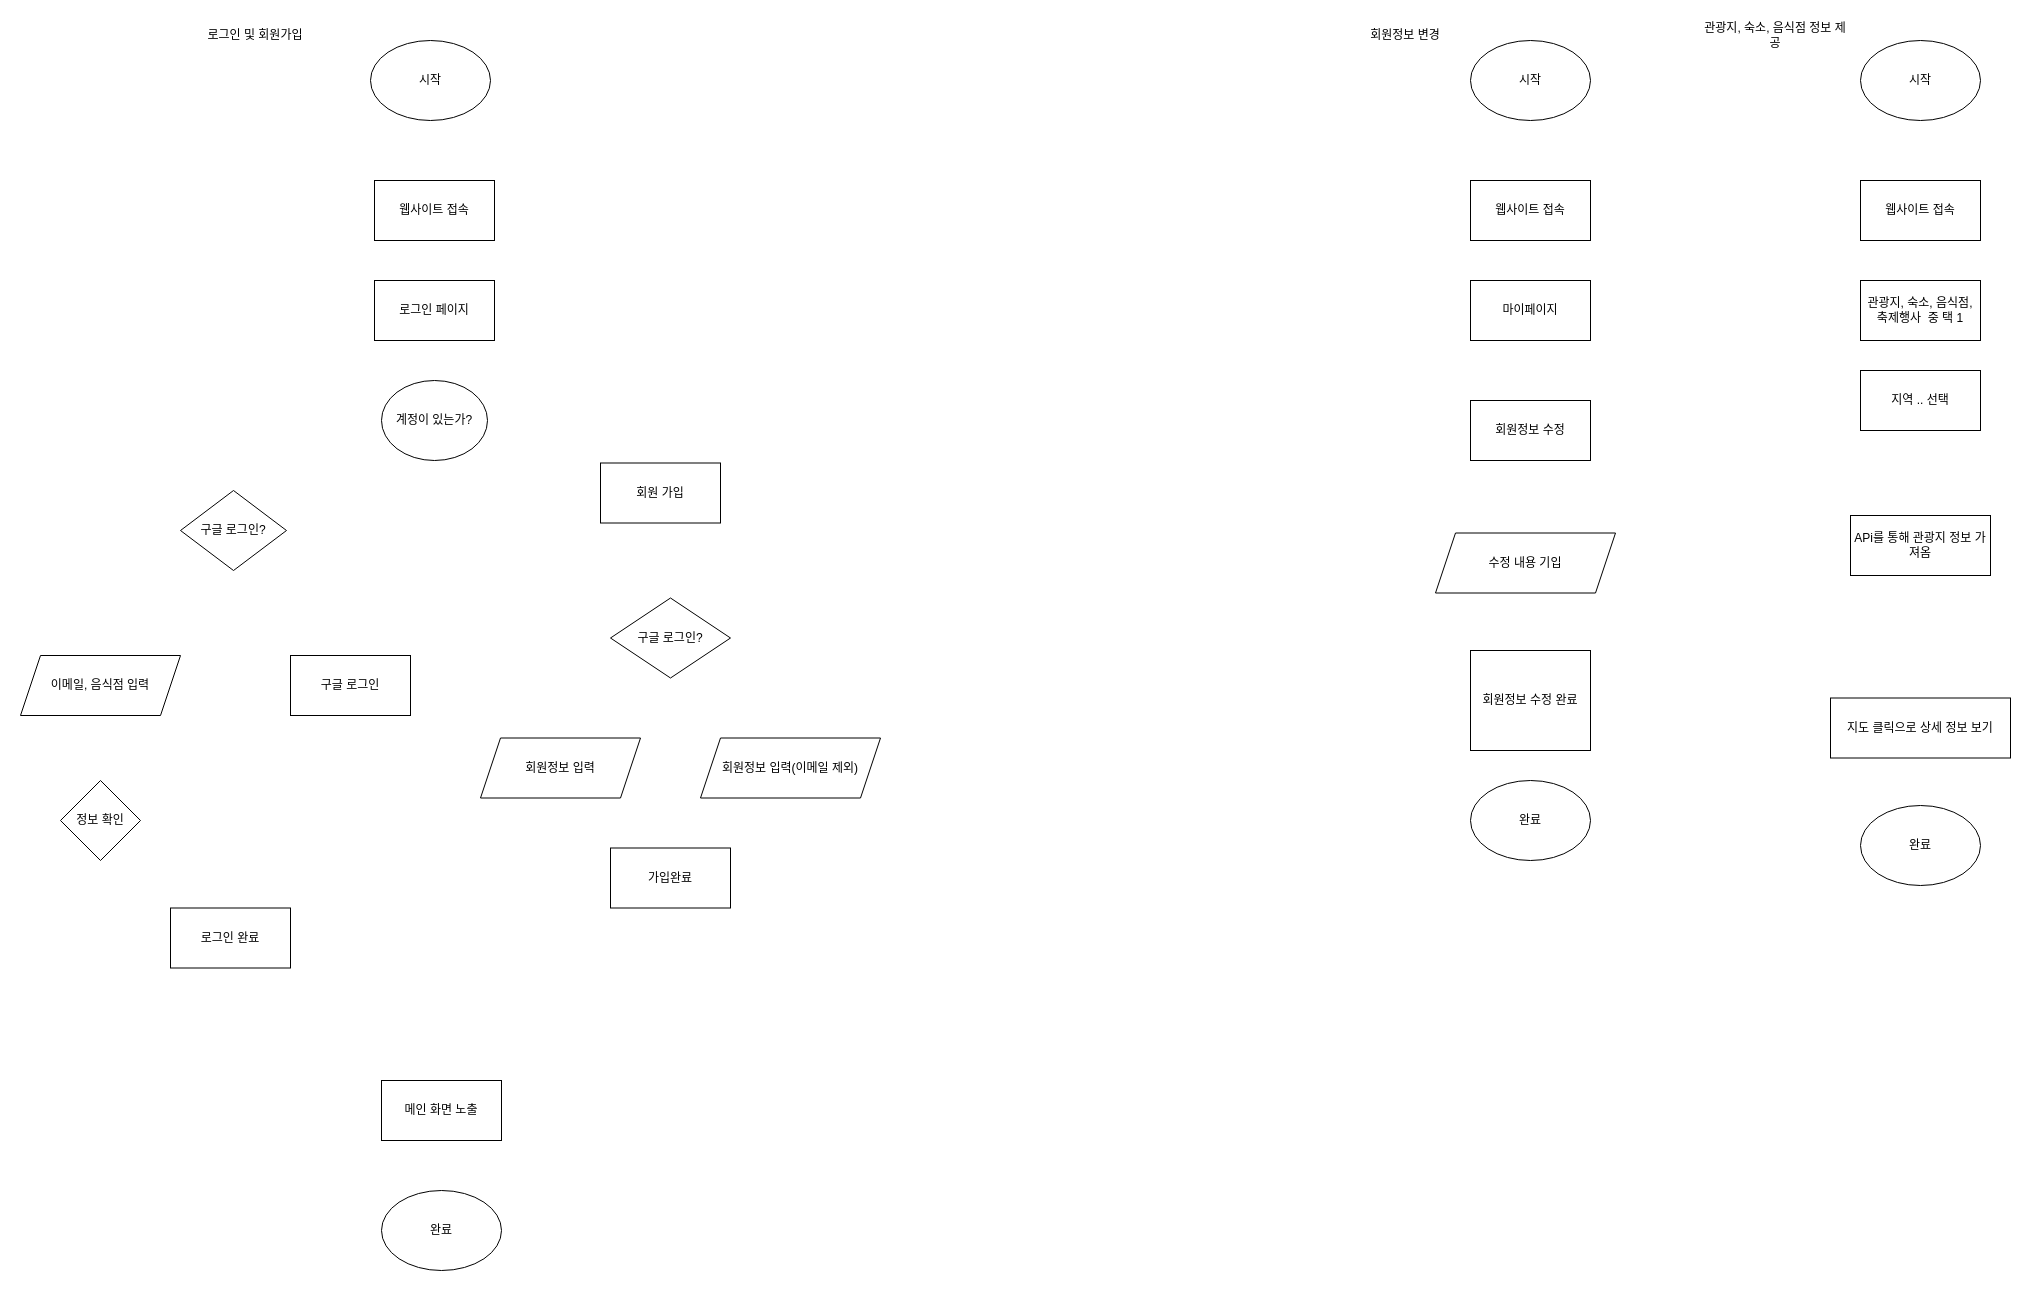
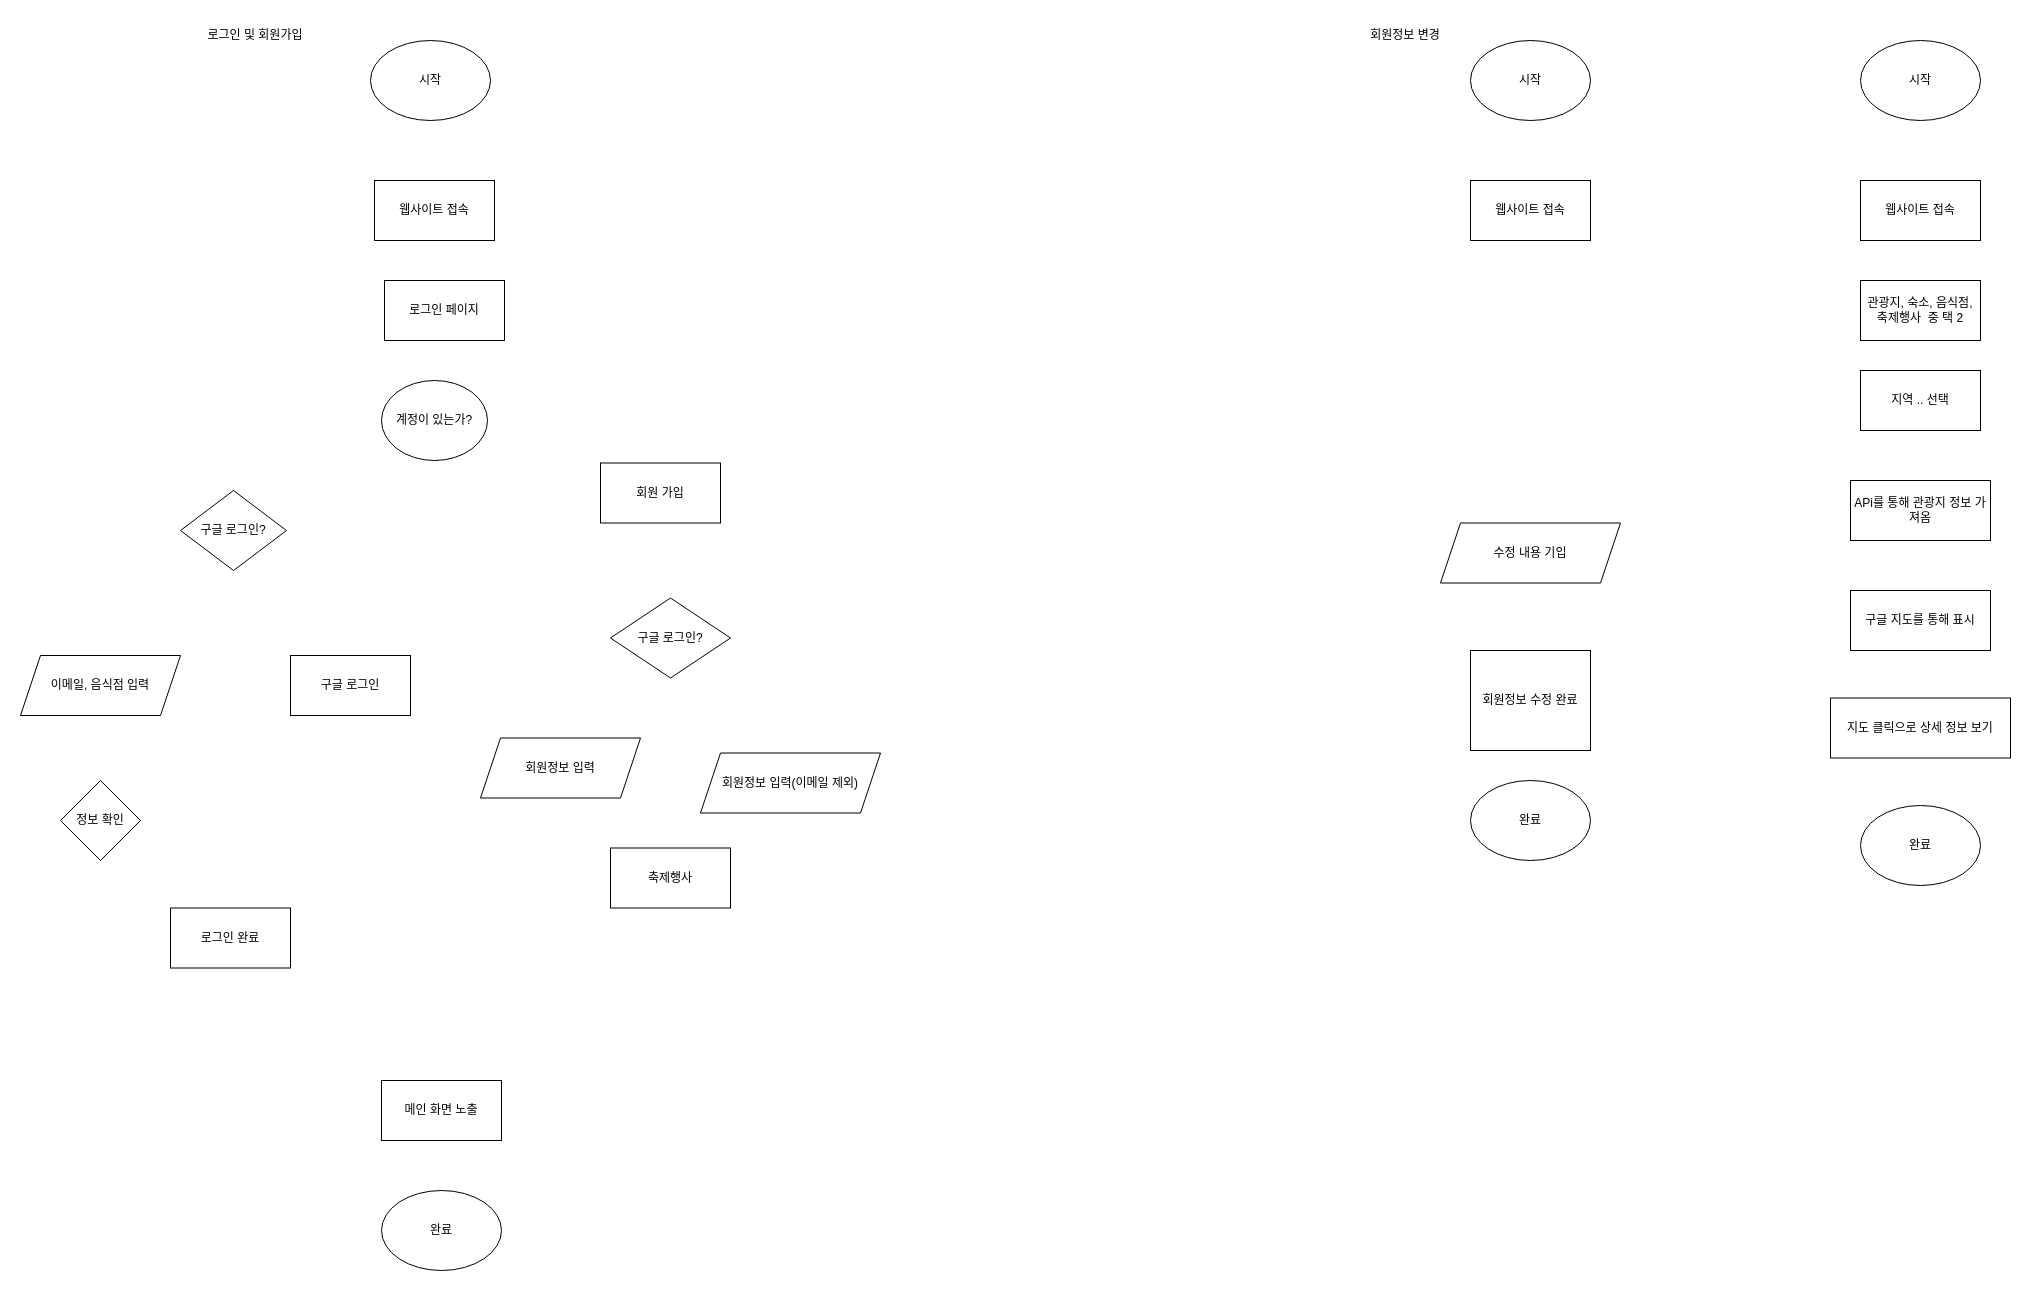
(1776, 36) -> none
(435, 311) -> (445, 311)
(1531, 311) -> none
(1921, 311) -> (1921, 311)
(1531, 431) -> none
(1921, 546) -> (1921, 511)
(1526, 563) -> (1531, 553)
none -> (1921, 621)
(791, 768) -> (791, 783)
(671, 879) -> (671, 879)
